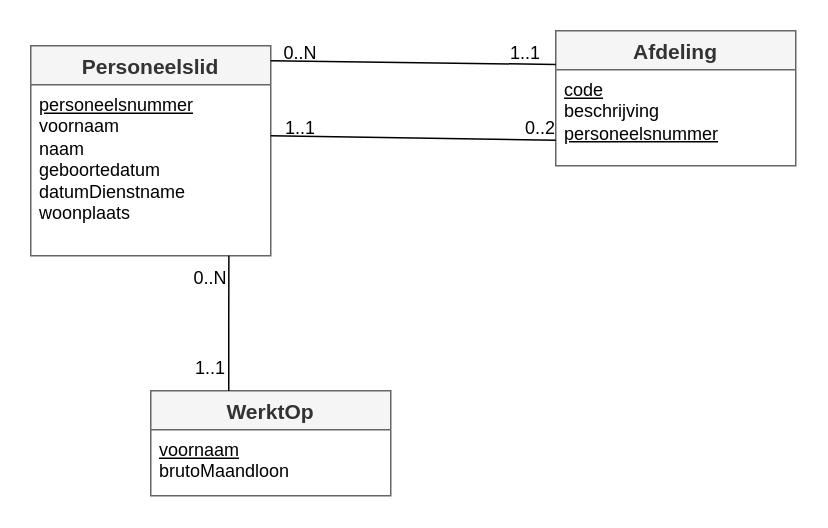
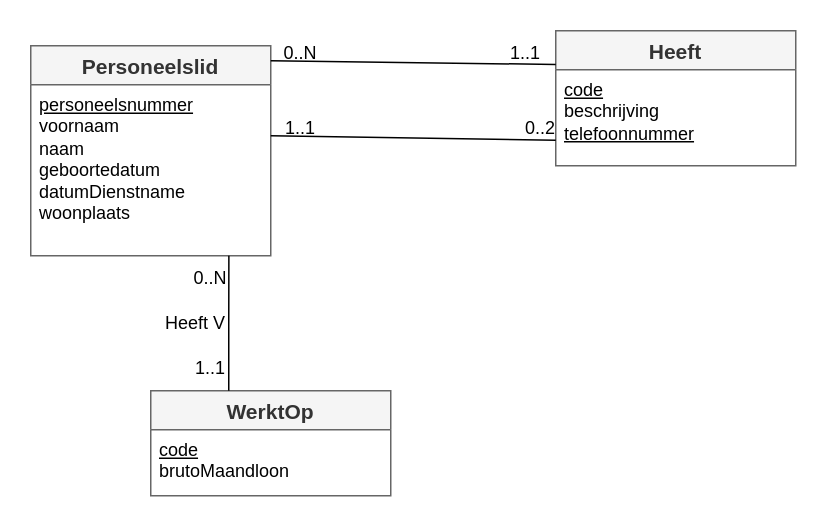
(675, 52) -> (675, 52)
(643, 113) -> (633, 113)
none -> (196, 323)
(228, 462) -> (228, 462)
